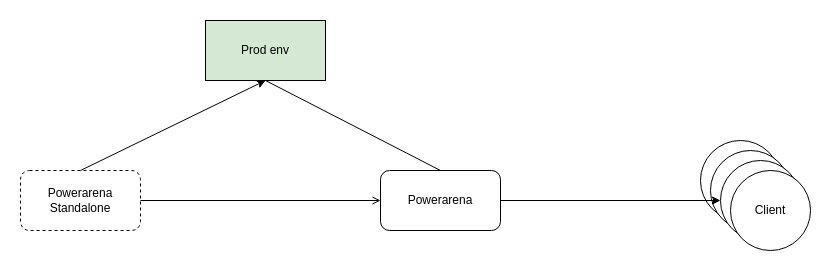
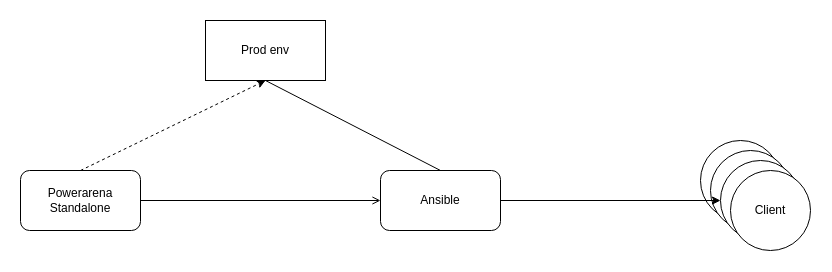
(266, 51) -> (266, 51)
(170, 127) -> (170, 127)
(81, 201) -> (81, 201)
(441, 201) -> (441, 201)
